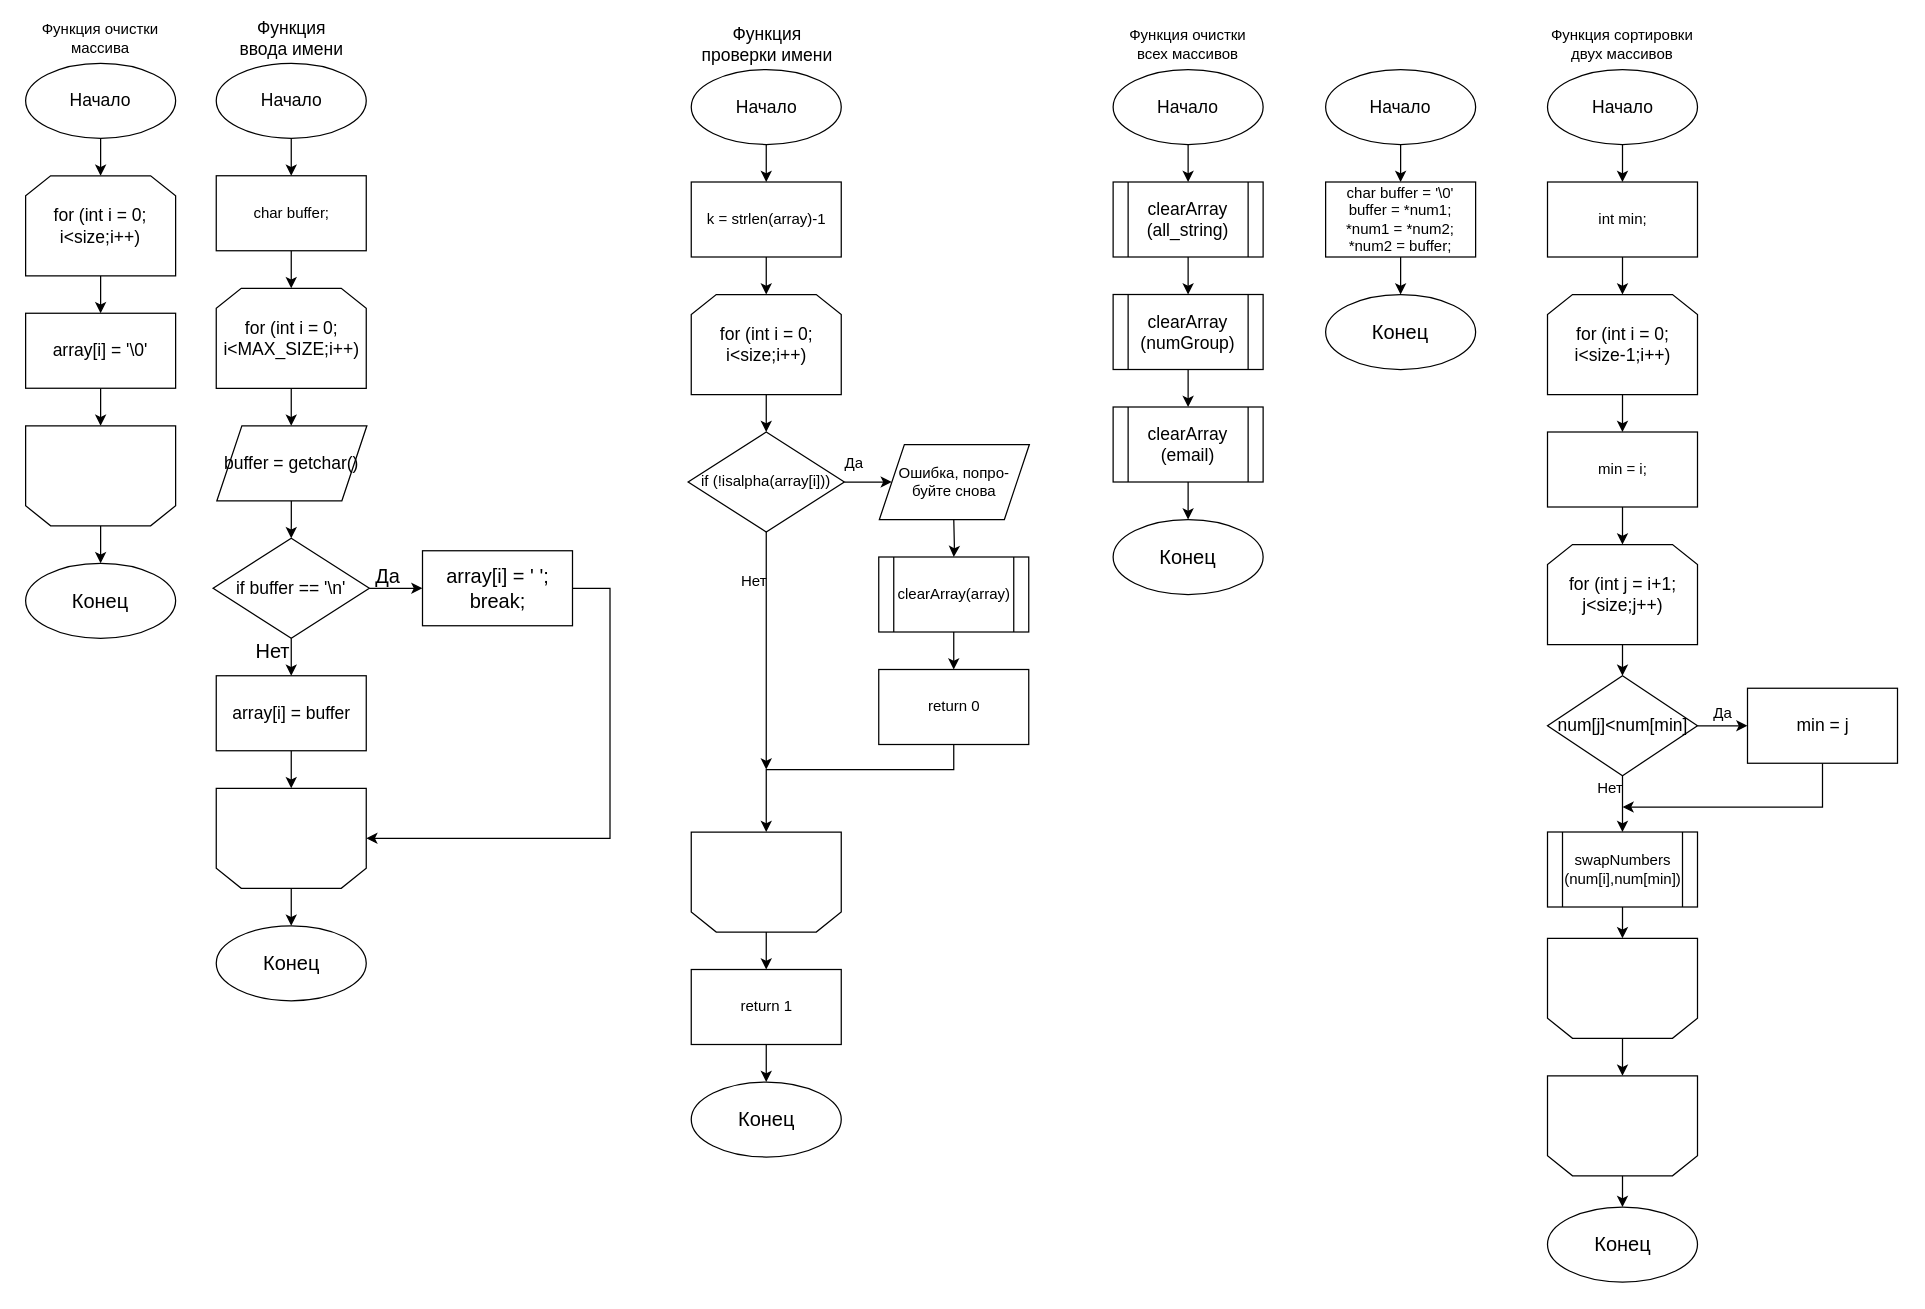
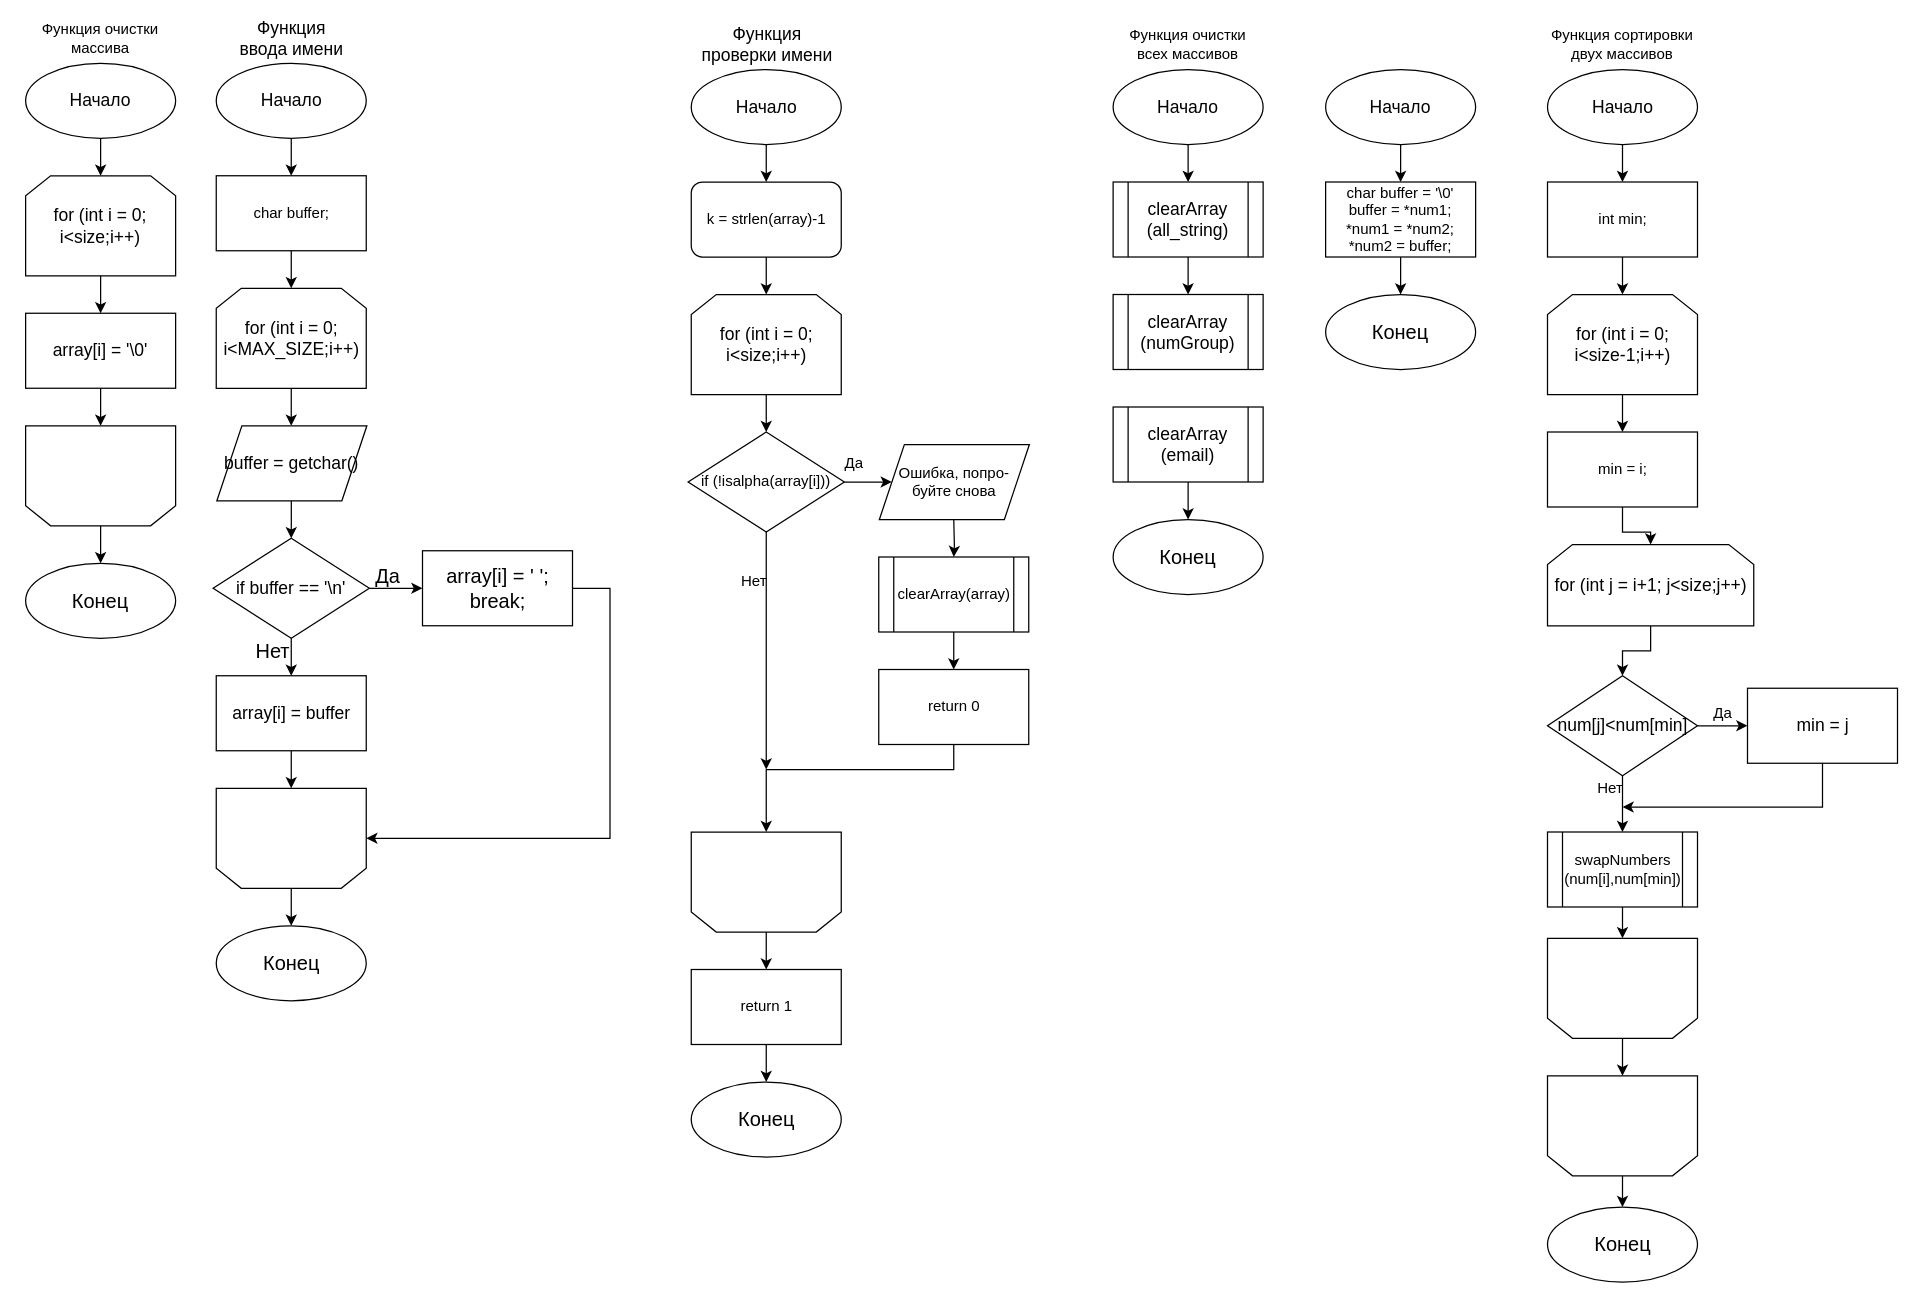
(766, 219) -> (766, 219)
(1188, 384) -> none
(1623, 594) -> (1651, 585)
